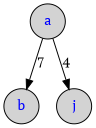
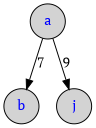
(66, 64) -> (66, 64)
